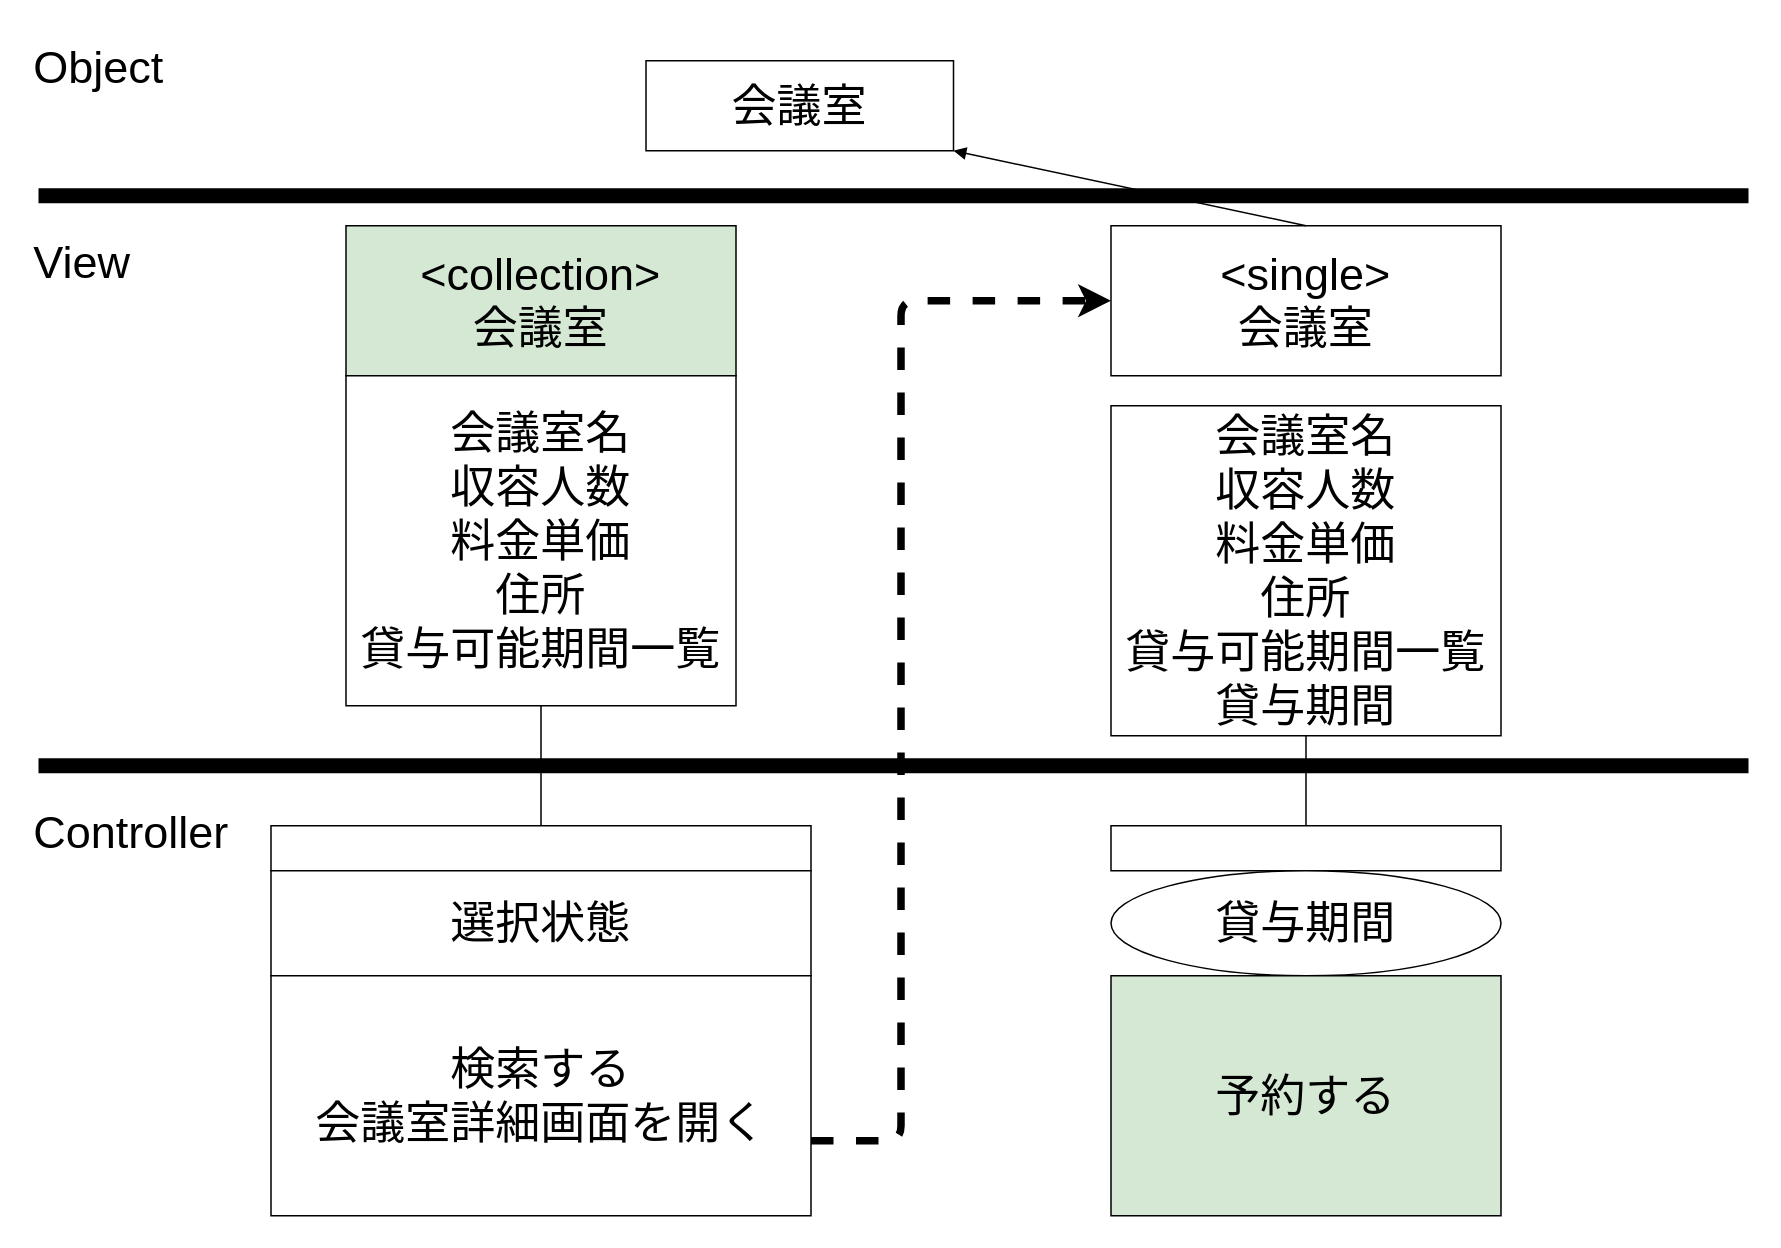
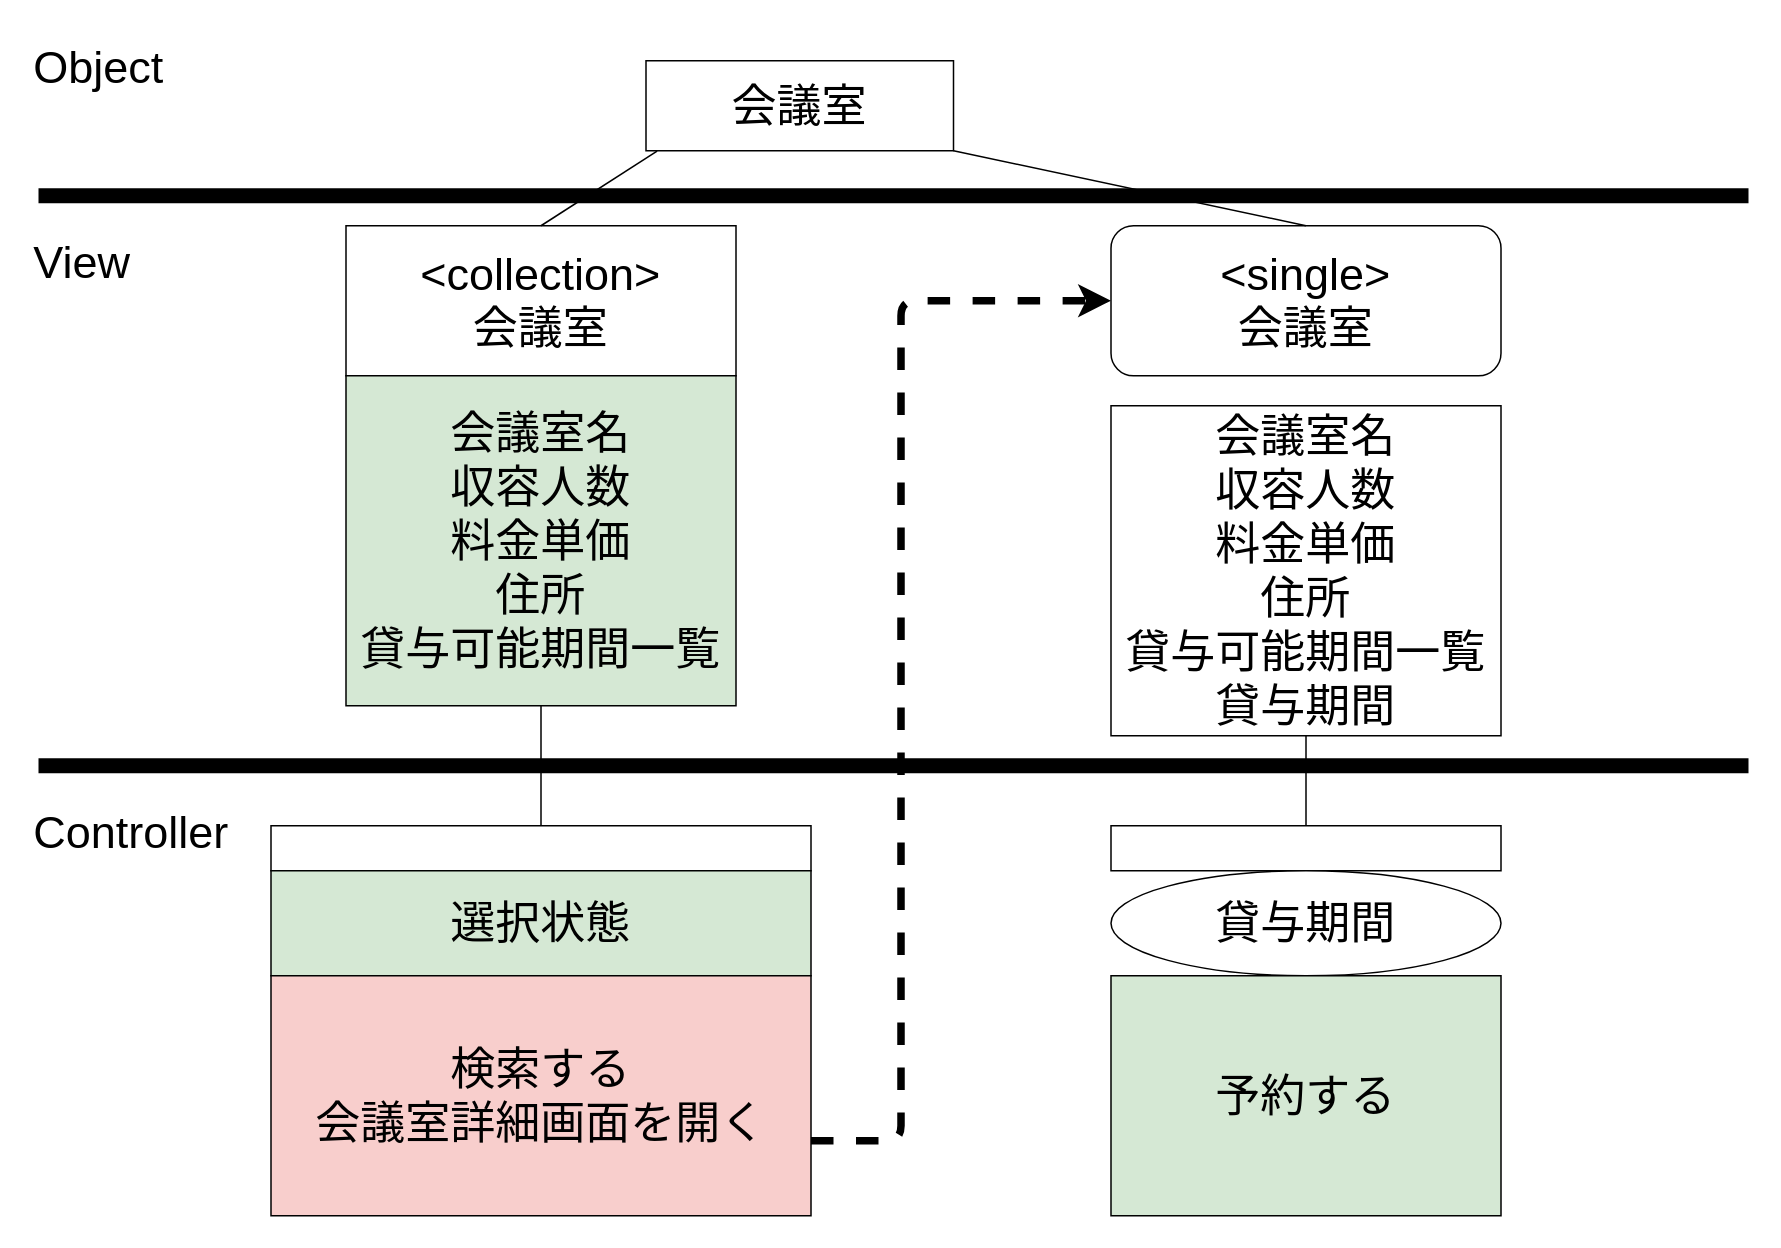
(966, 153) -> (961, 152)
none -> (627, 171)
(541, 301) -> (541, 301)
(1306, 301) -> (1306, 301)
(541, 541) -> (541, 541)
(541, 923) -> (541, 923)
(541, 1096) -> (541, 1096)
